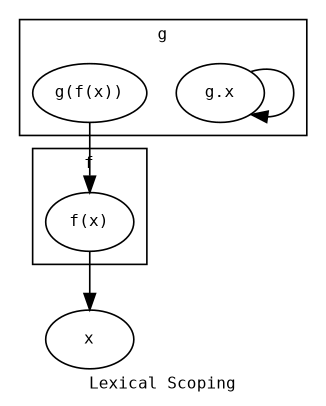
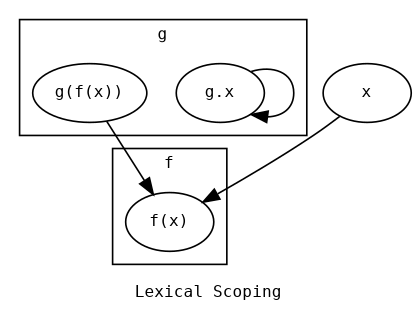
(90, 275) -> (280, 157)
